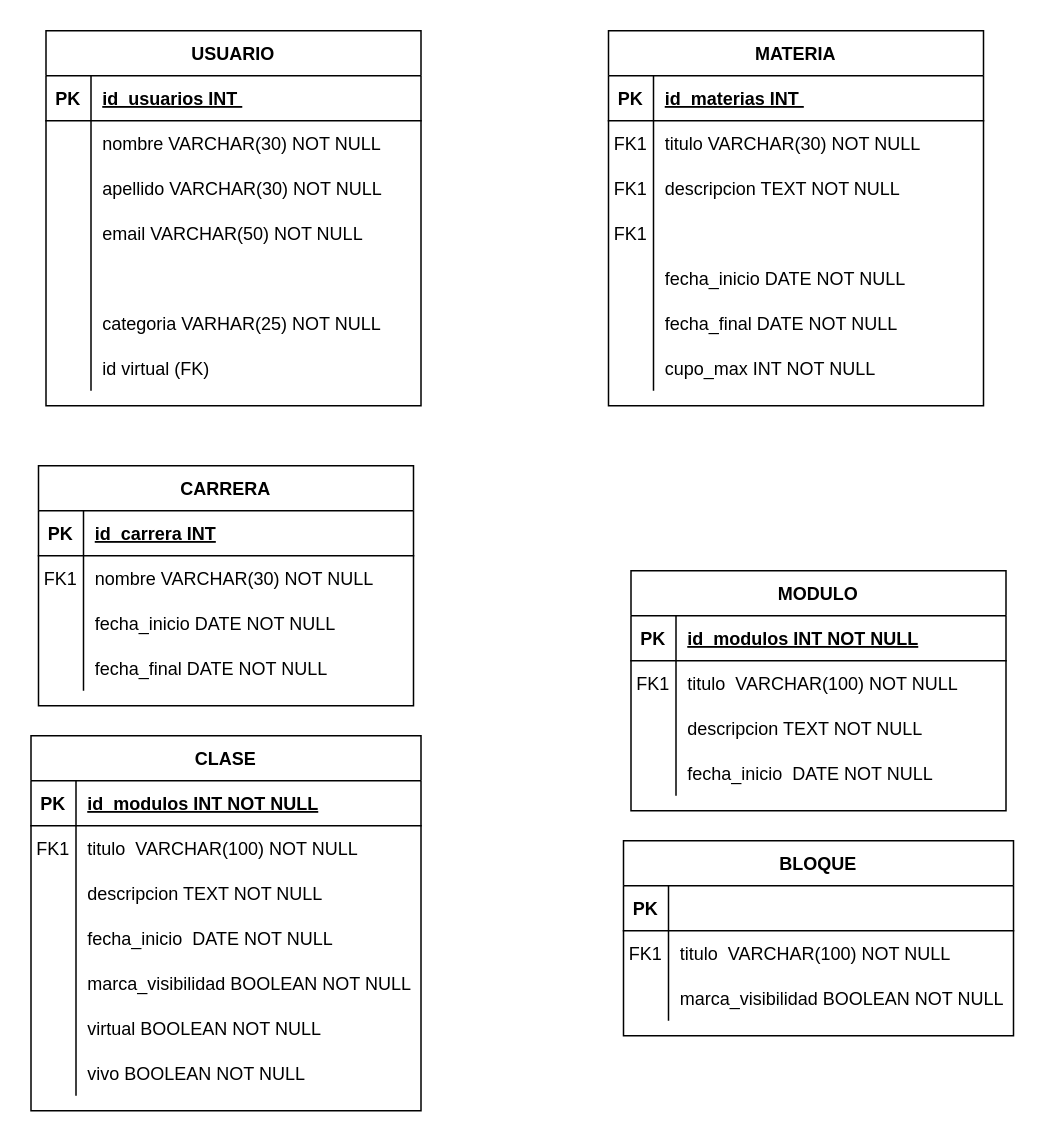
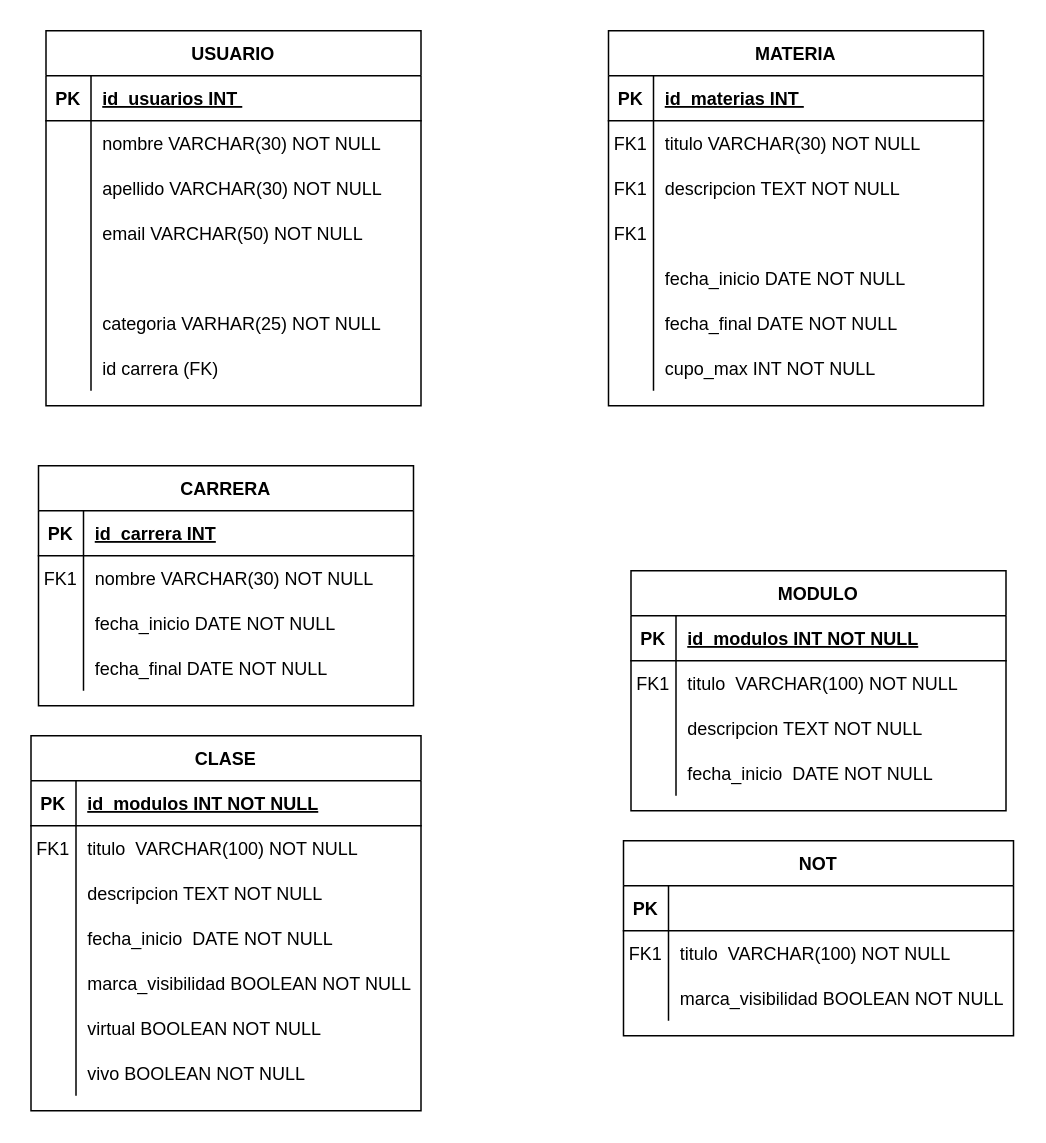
(166, 369) -> (171, 369)
(818, 864) -> (818, 864)
